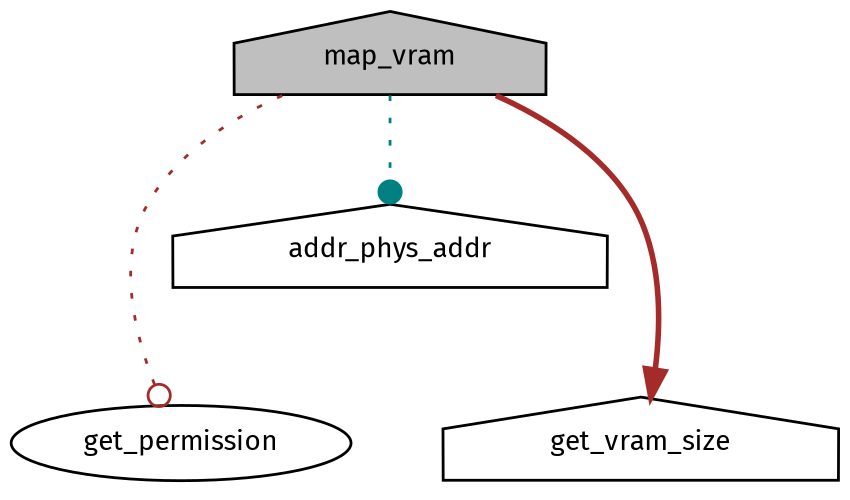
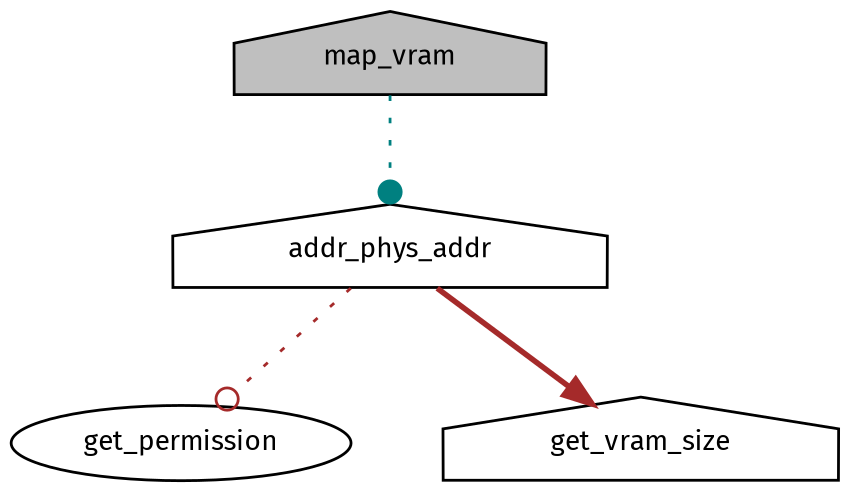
(631, 201) -> (504, 338)
(145, 209) -> (293, 340)
